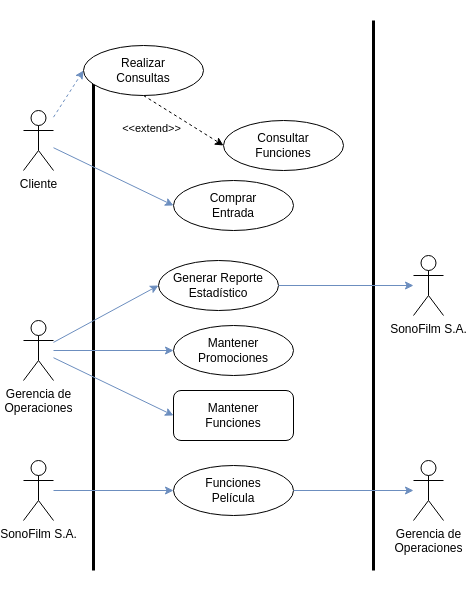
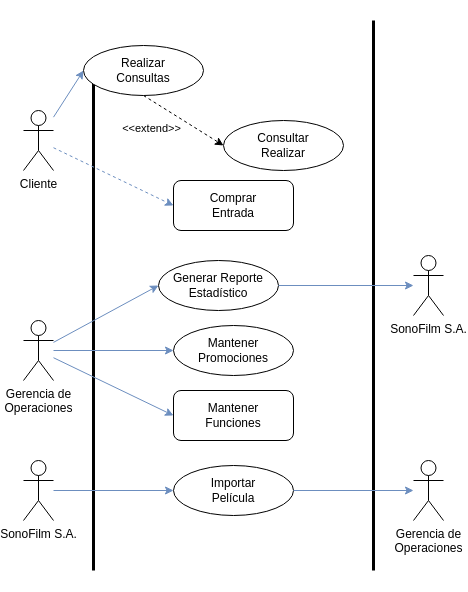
(67, 96) -> (67, 96)
(284, 146) -> (284, 146)
(112, 176) -> (112, 176)
(234, 206) -> (234, 206)
(234, 491) -> (234, 491)
